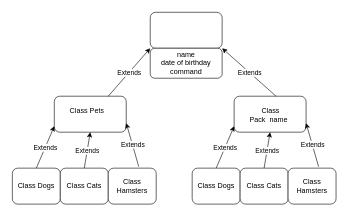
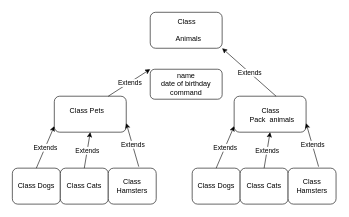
none -> (192, 30)
(186, 63) -> (186, 84)
(277, 114) -> (277, 114)
